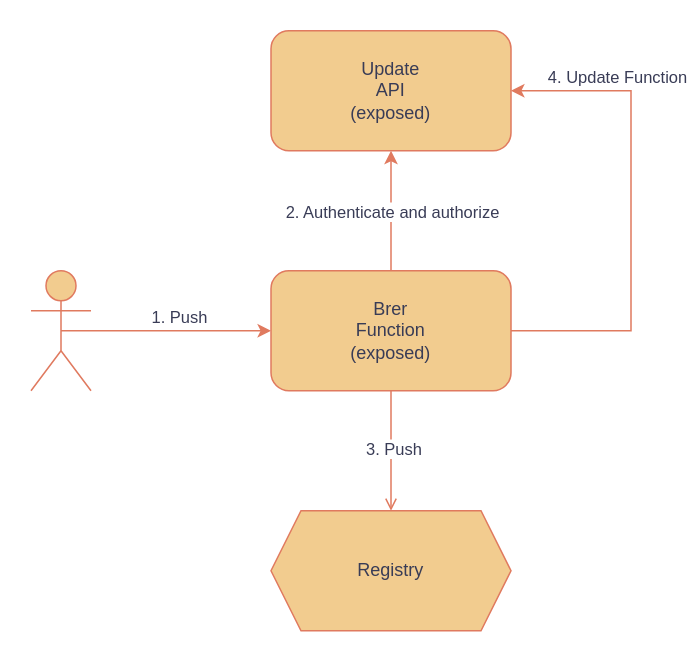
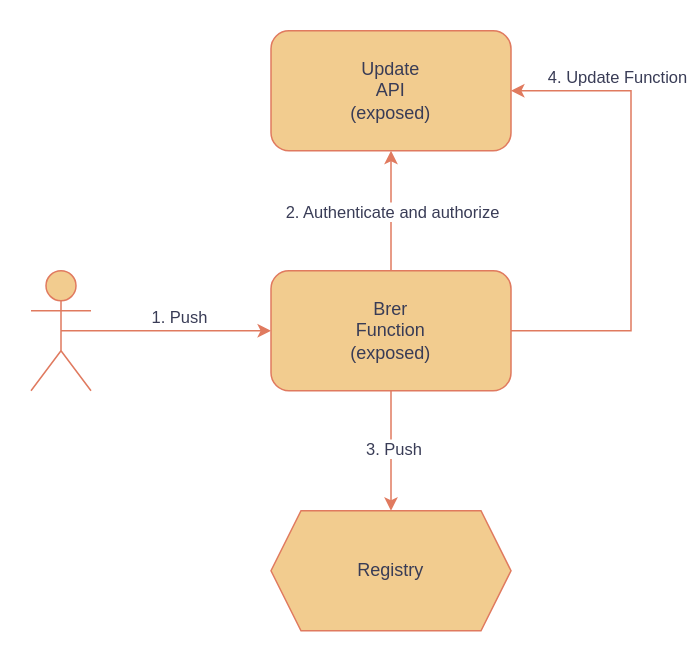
(391, 501) -> (391, 499)
